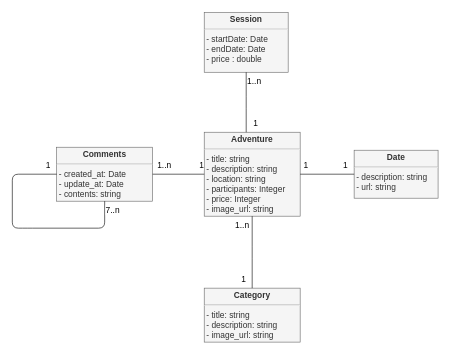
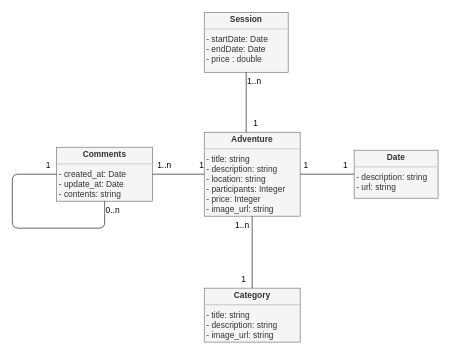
(113, 211) -> (113, 211)
